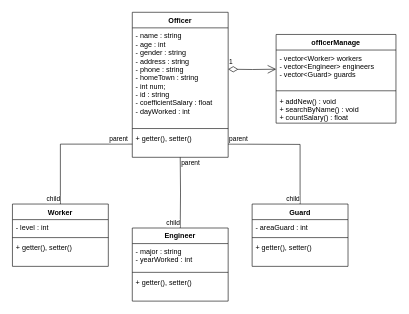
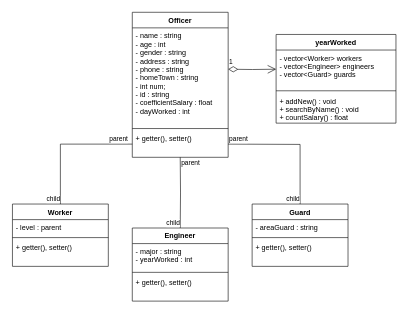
(336, 43) -> (336, 43)
(35, 228) -> (42, 228)
(285, 228) -> (291, 228)
